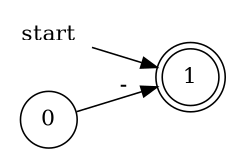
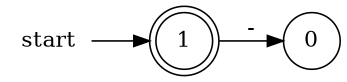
(109, 102) -> (243, 41)
